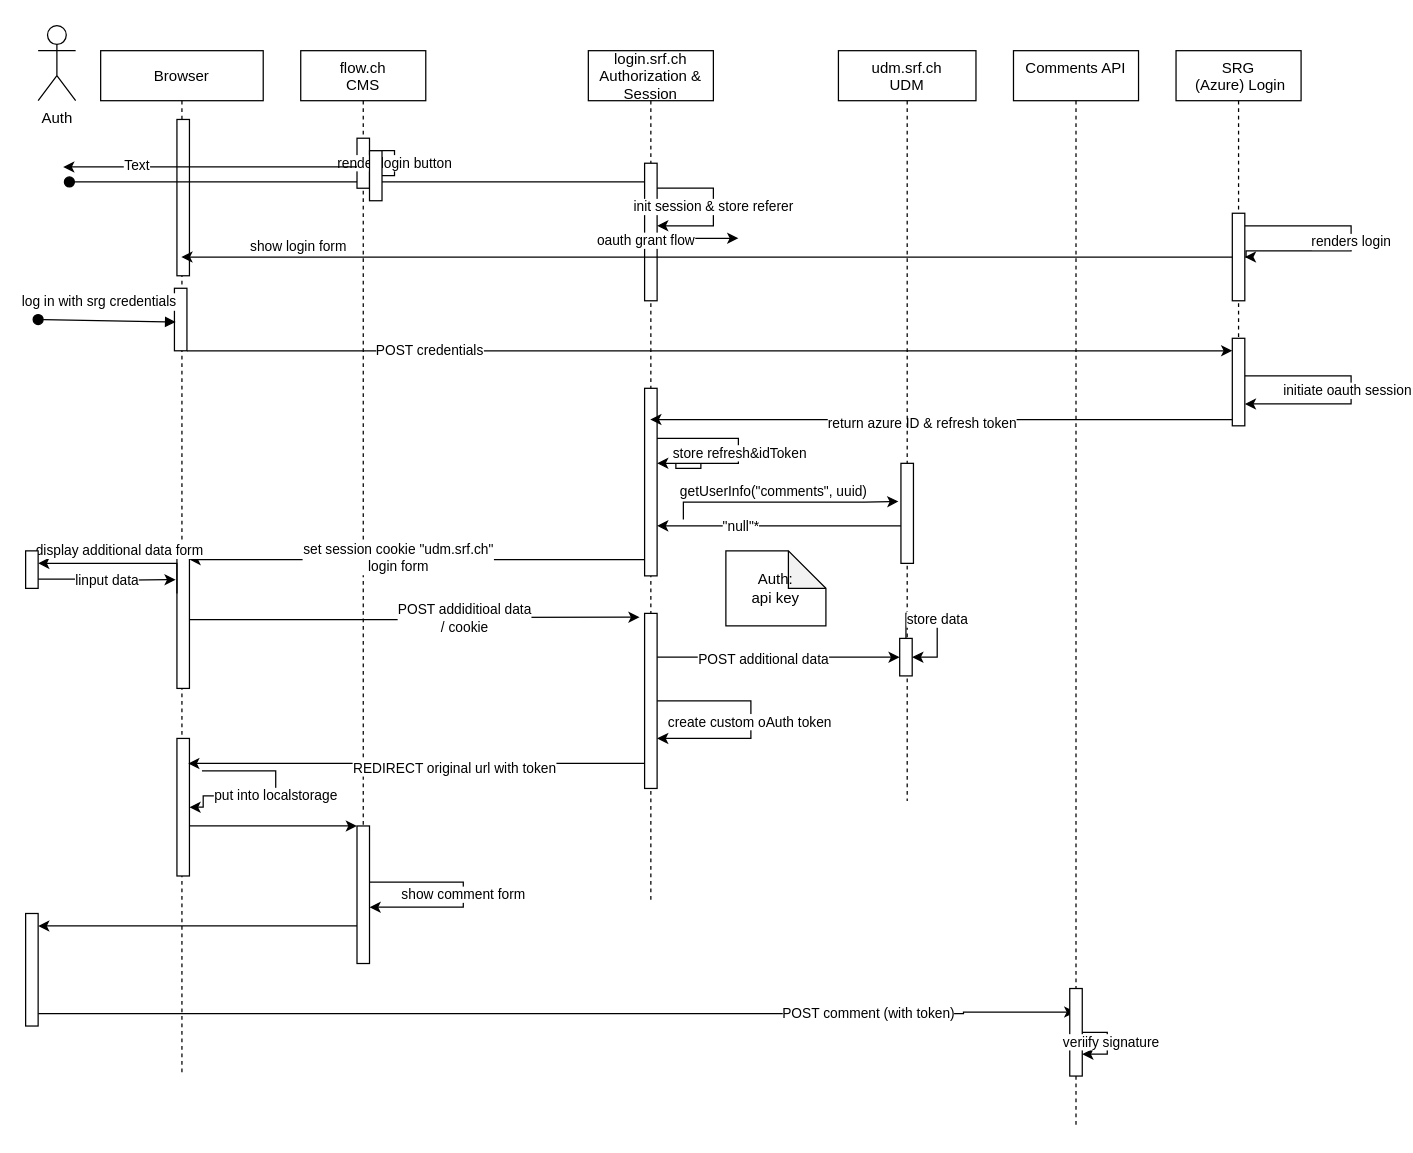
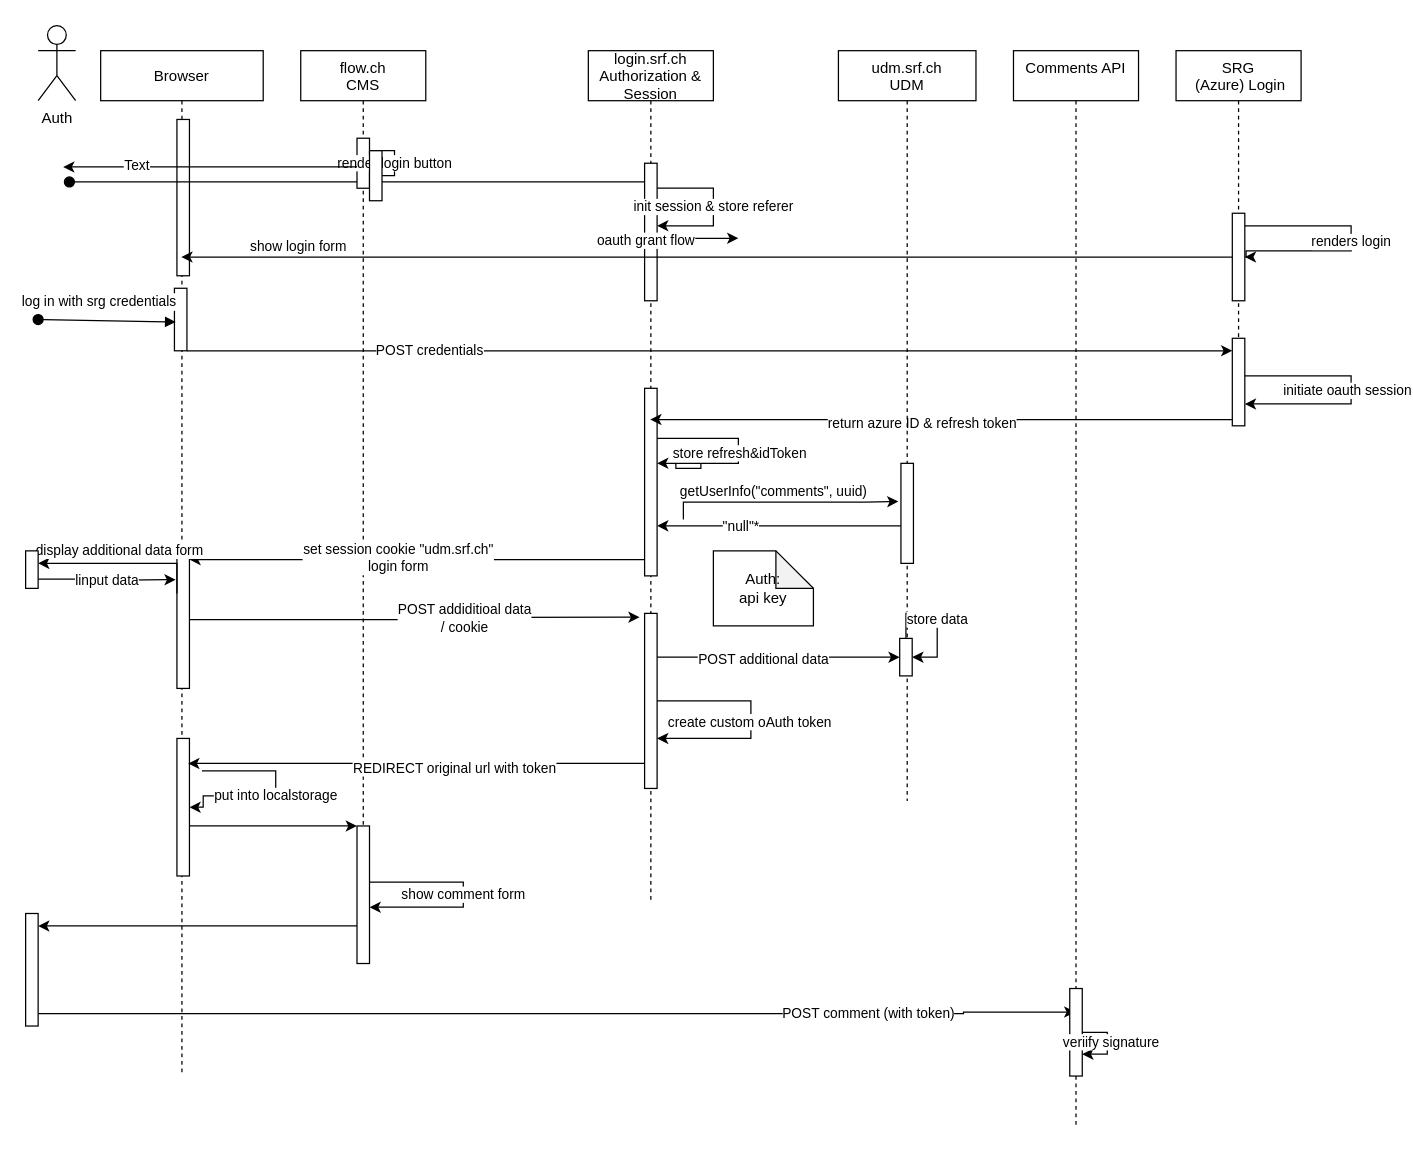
(776, 588) -> (763, 588)
